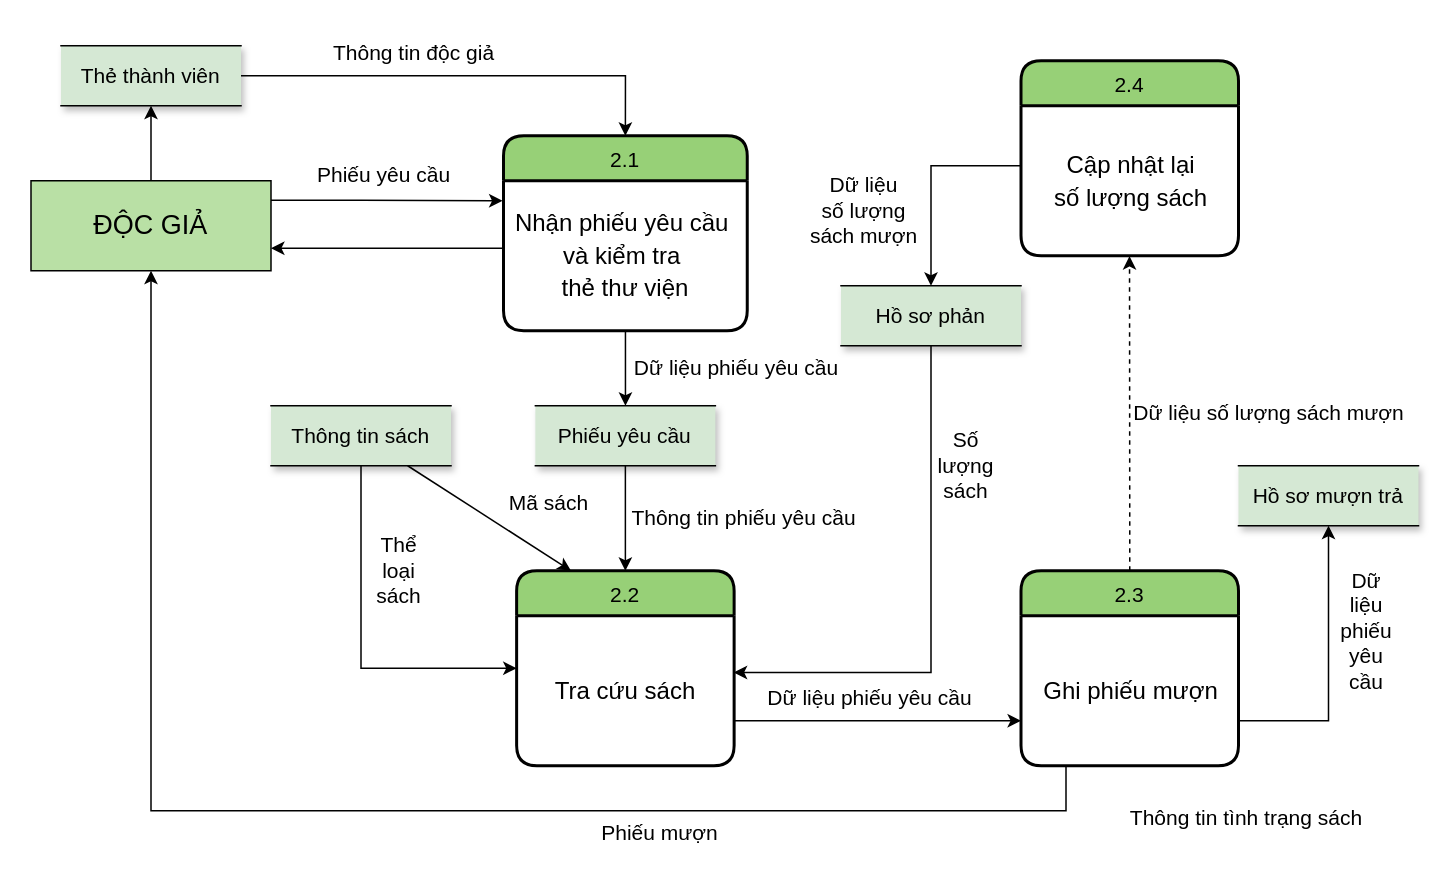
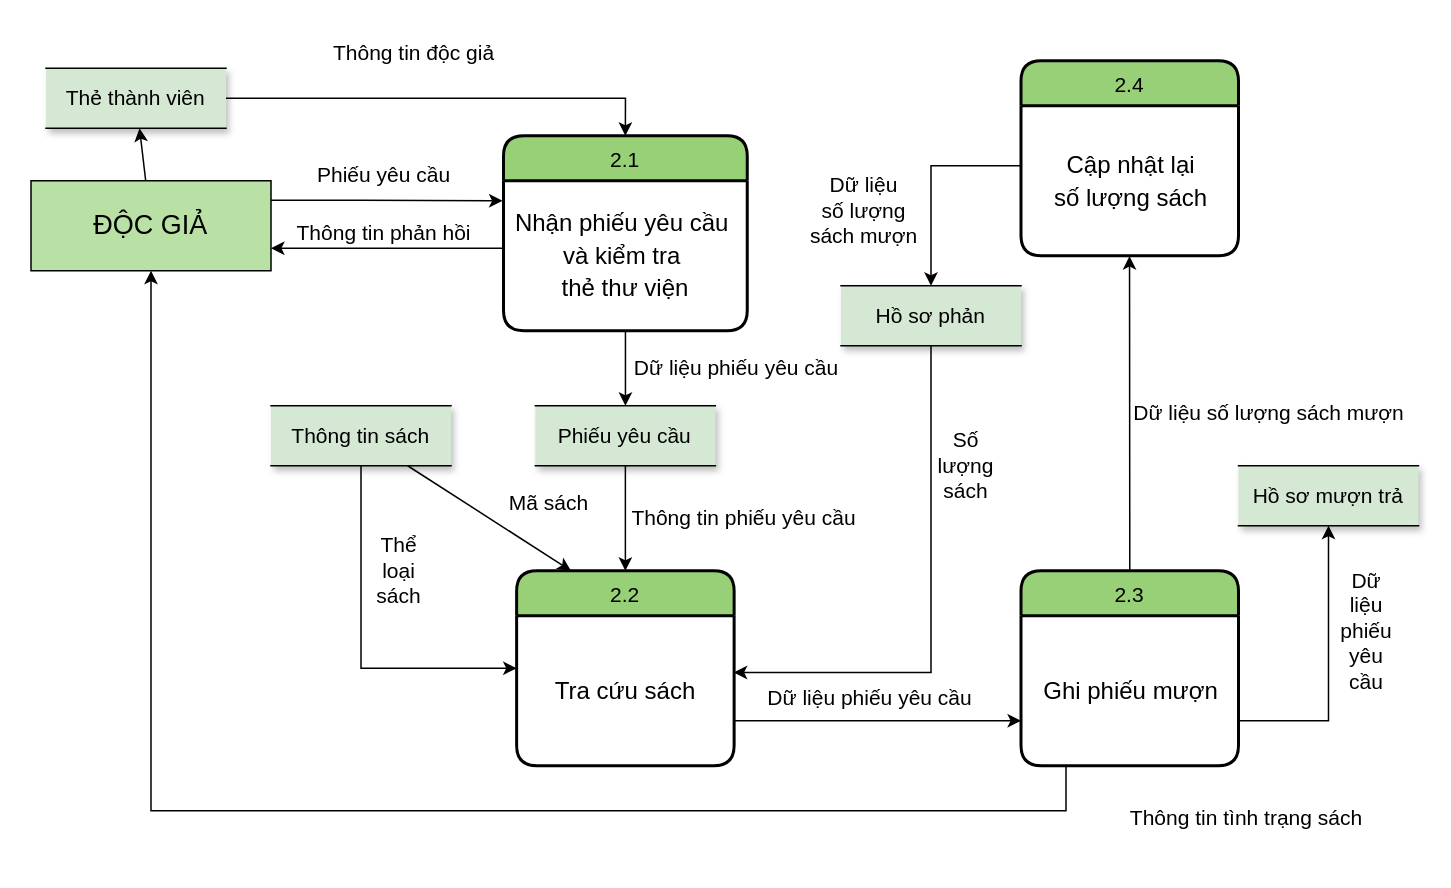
(151, 76) -> (136, 98)
none -> (383, 233)
(1129, 417) -> (1129, 417)
(659, 833) -> none
